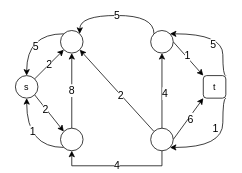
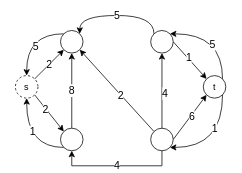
(27, 87) -> (27, 87)
(214, 87) -> (214, 87)
